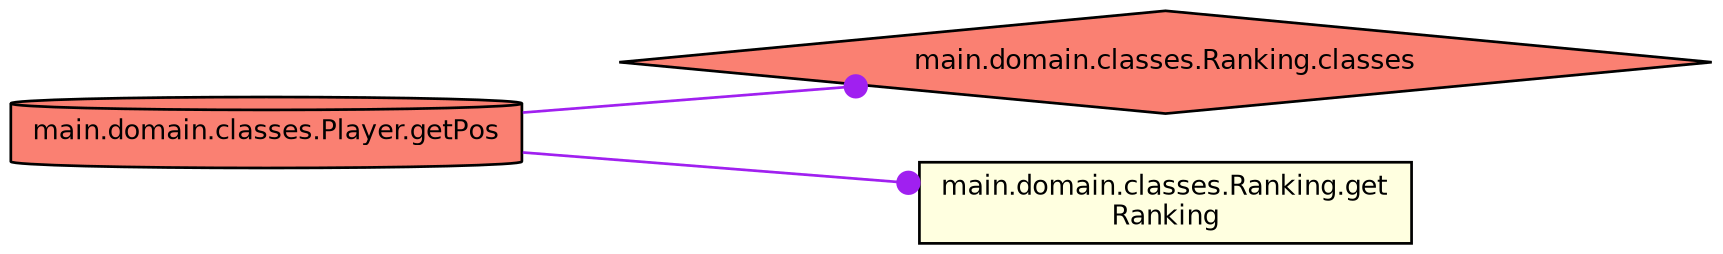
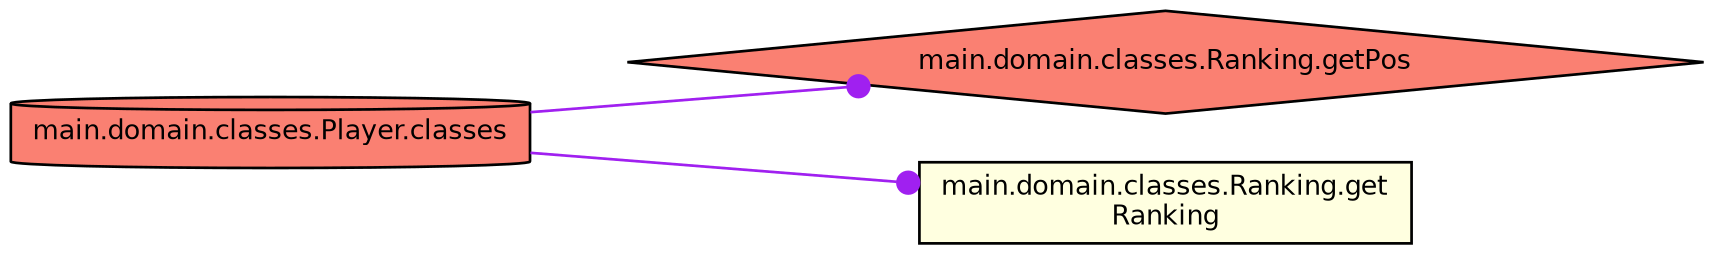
(1165, 62) -> (1165, 62)
(266, 133) -> (270, 133)
